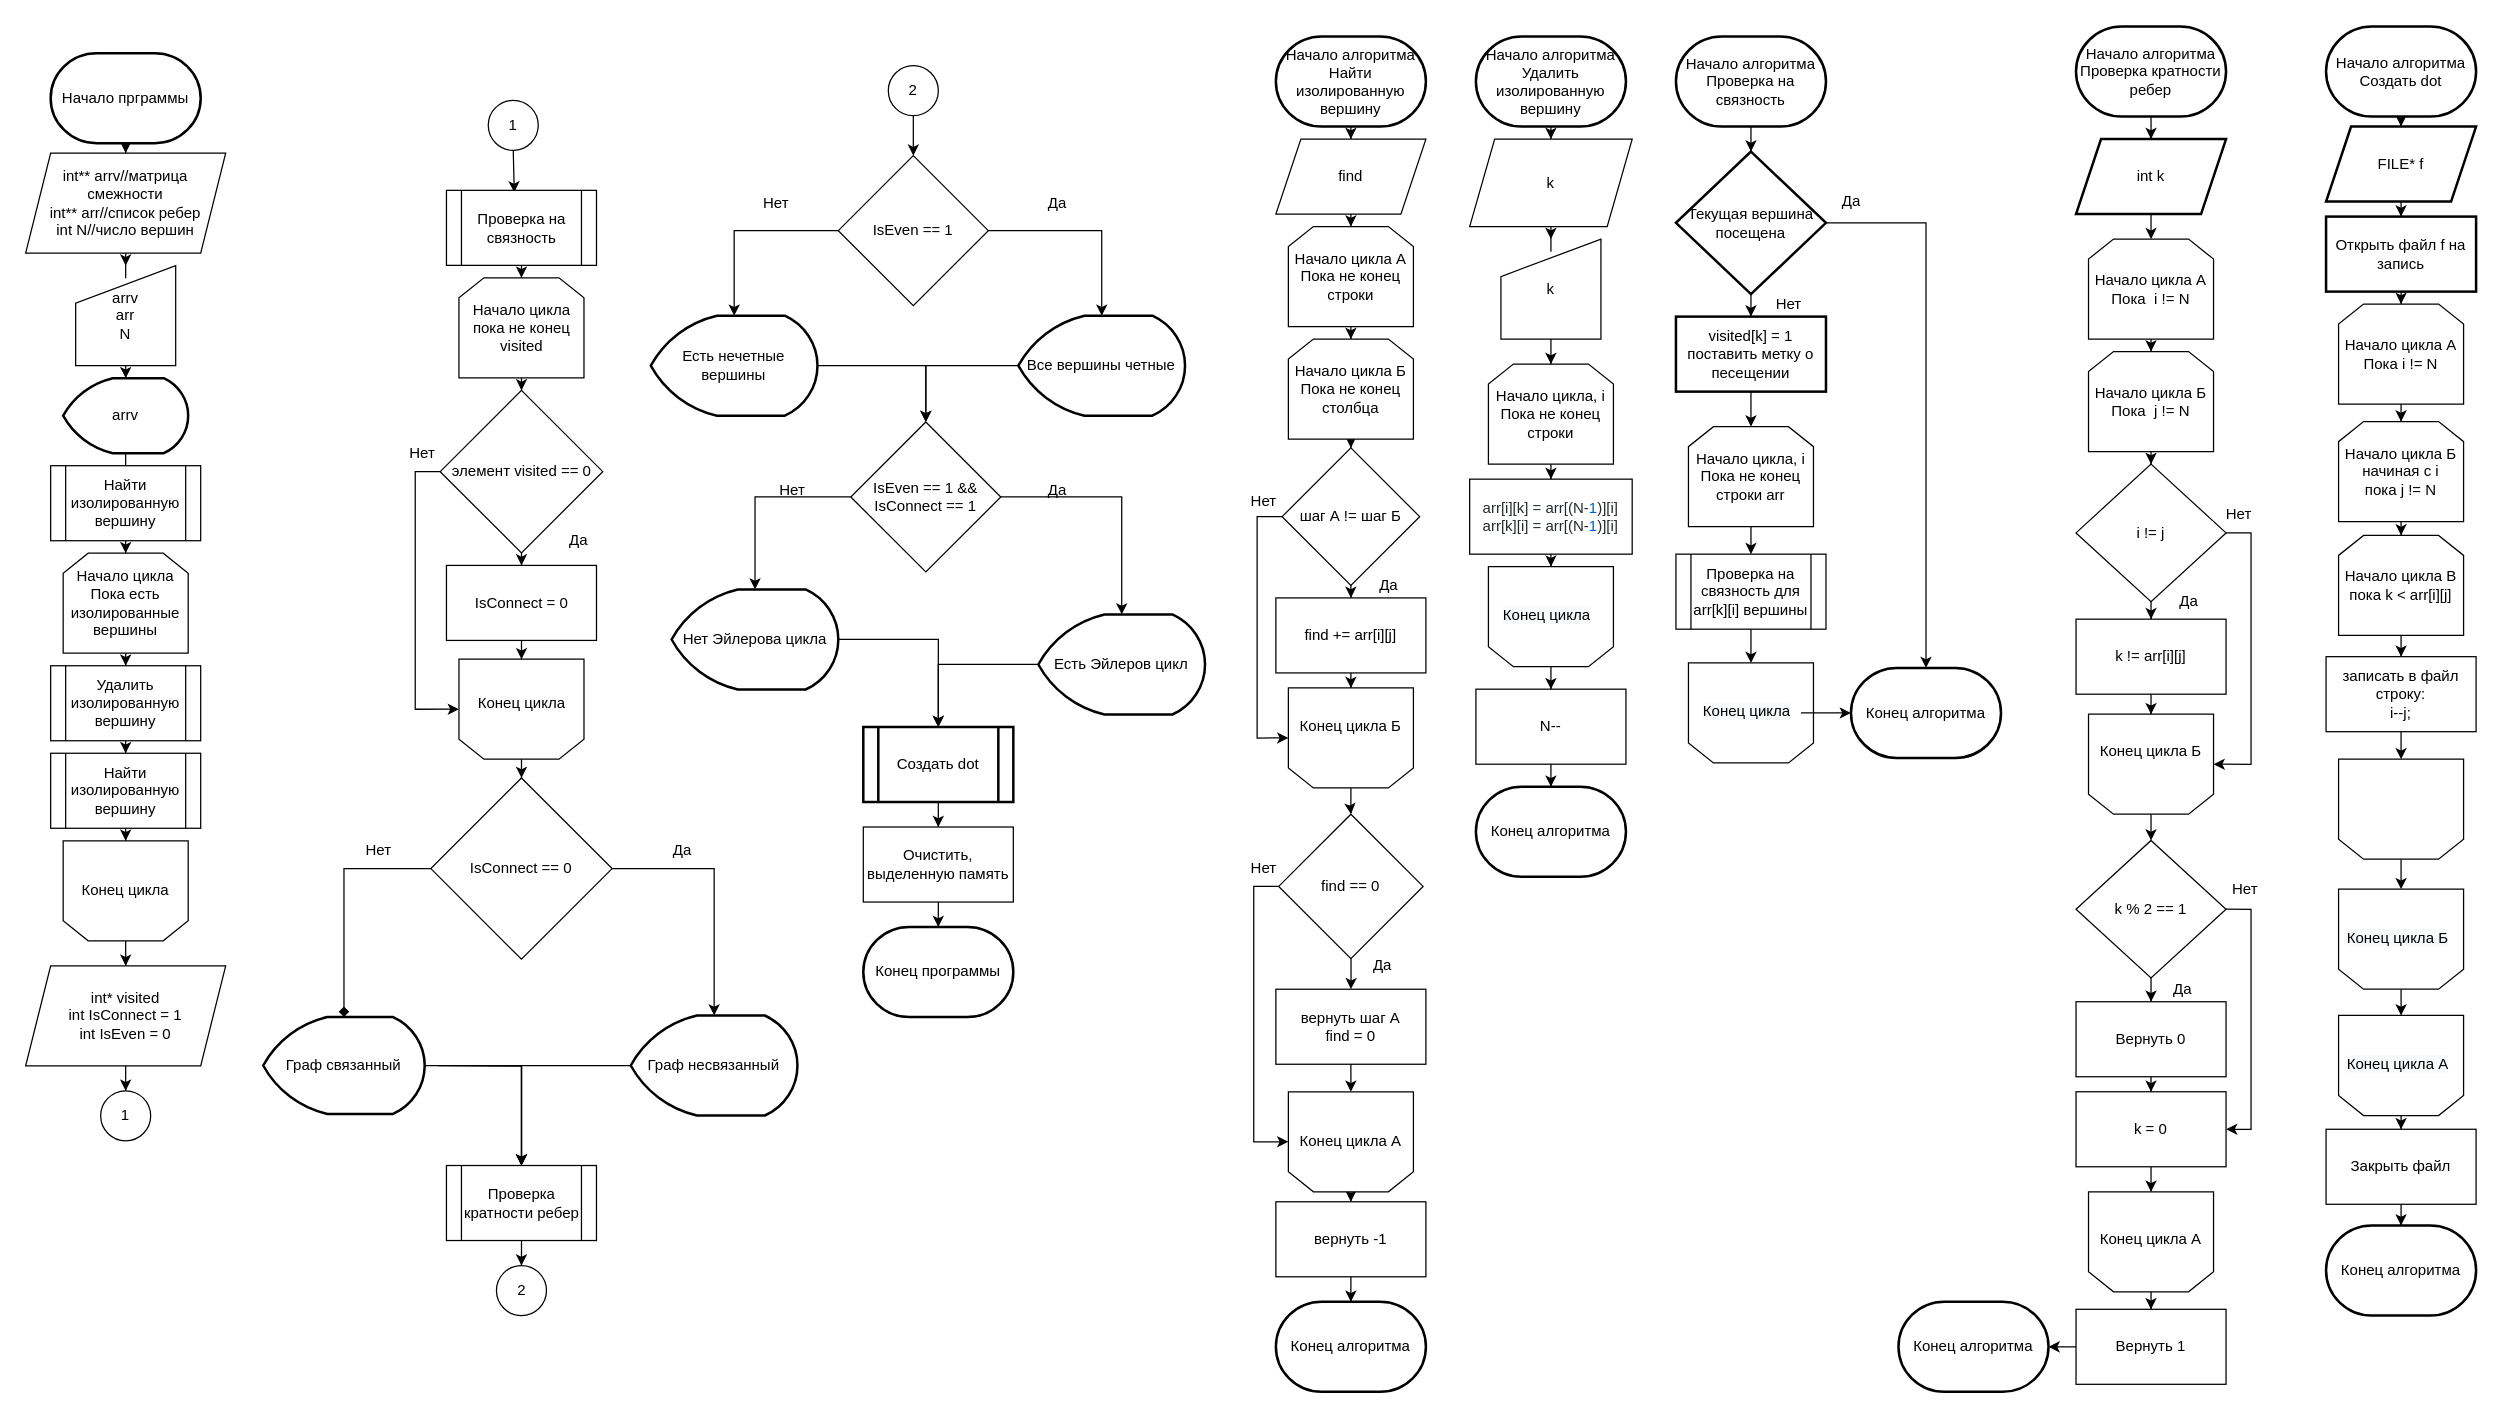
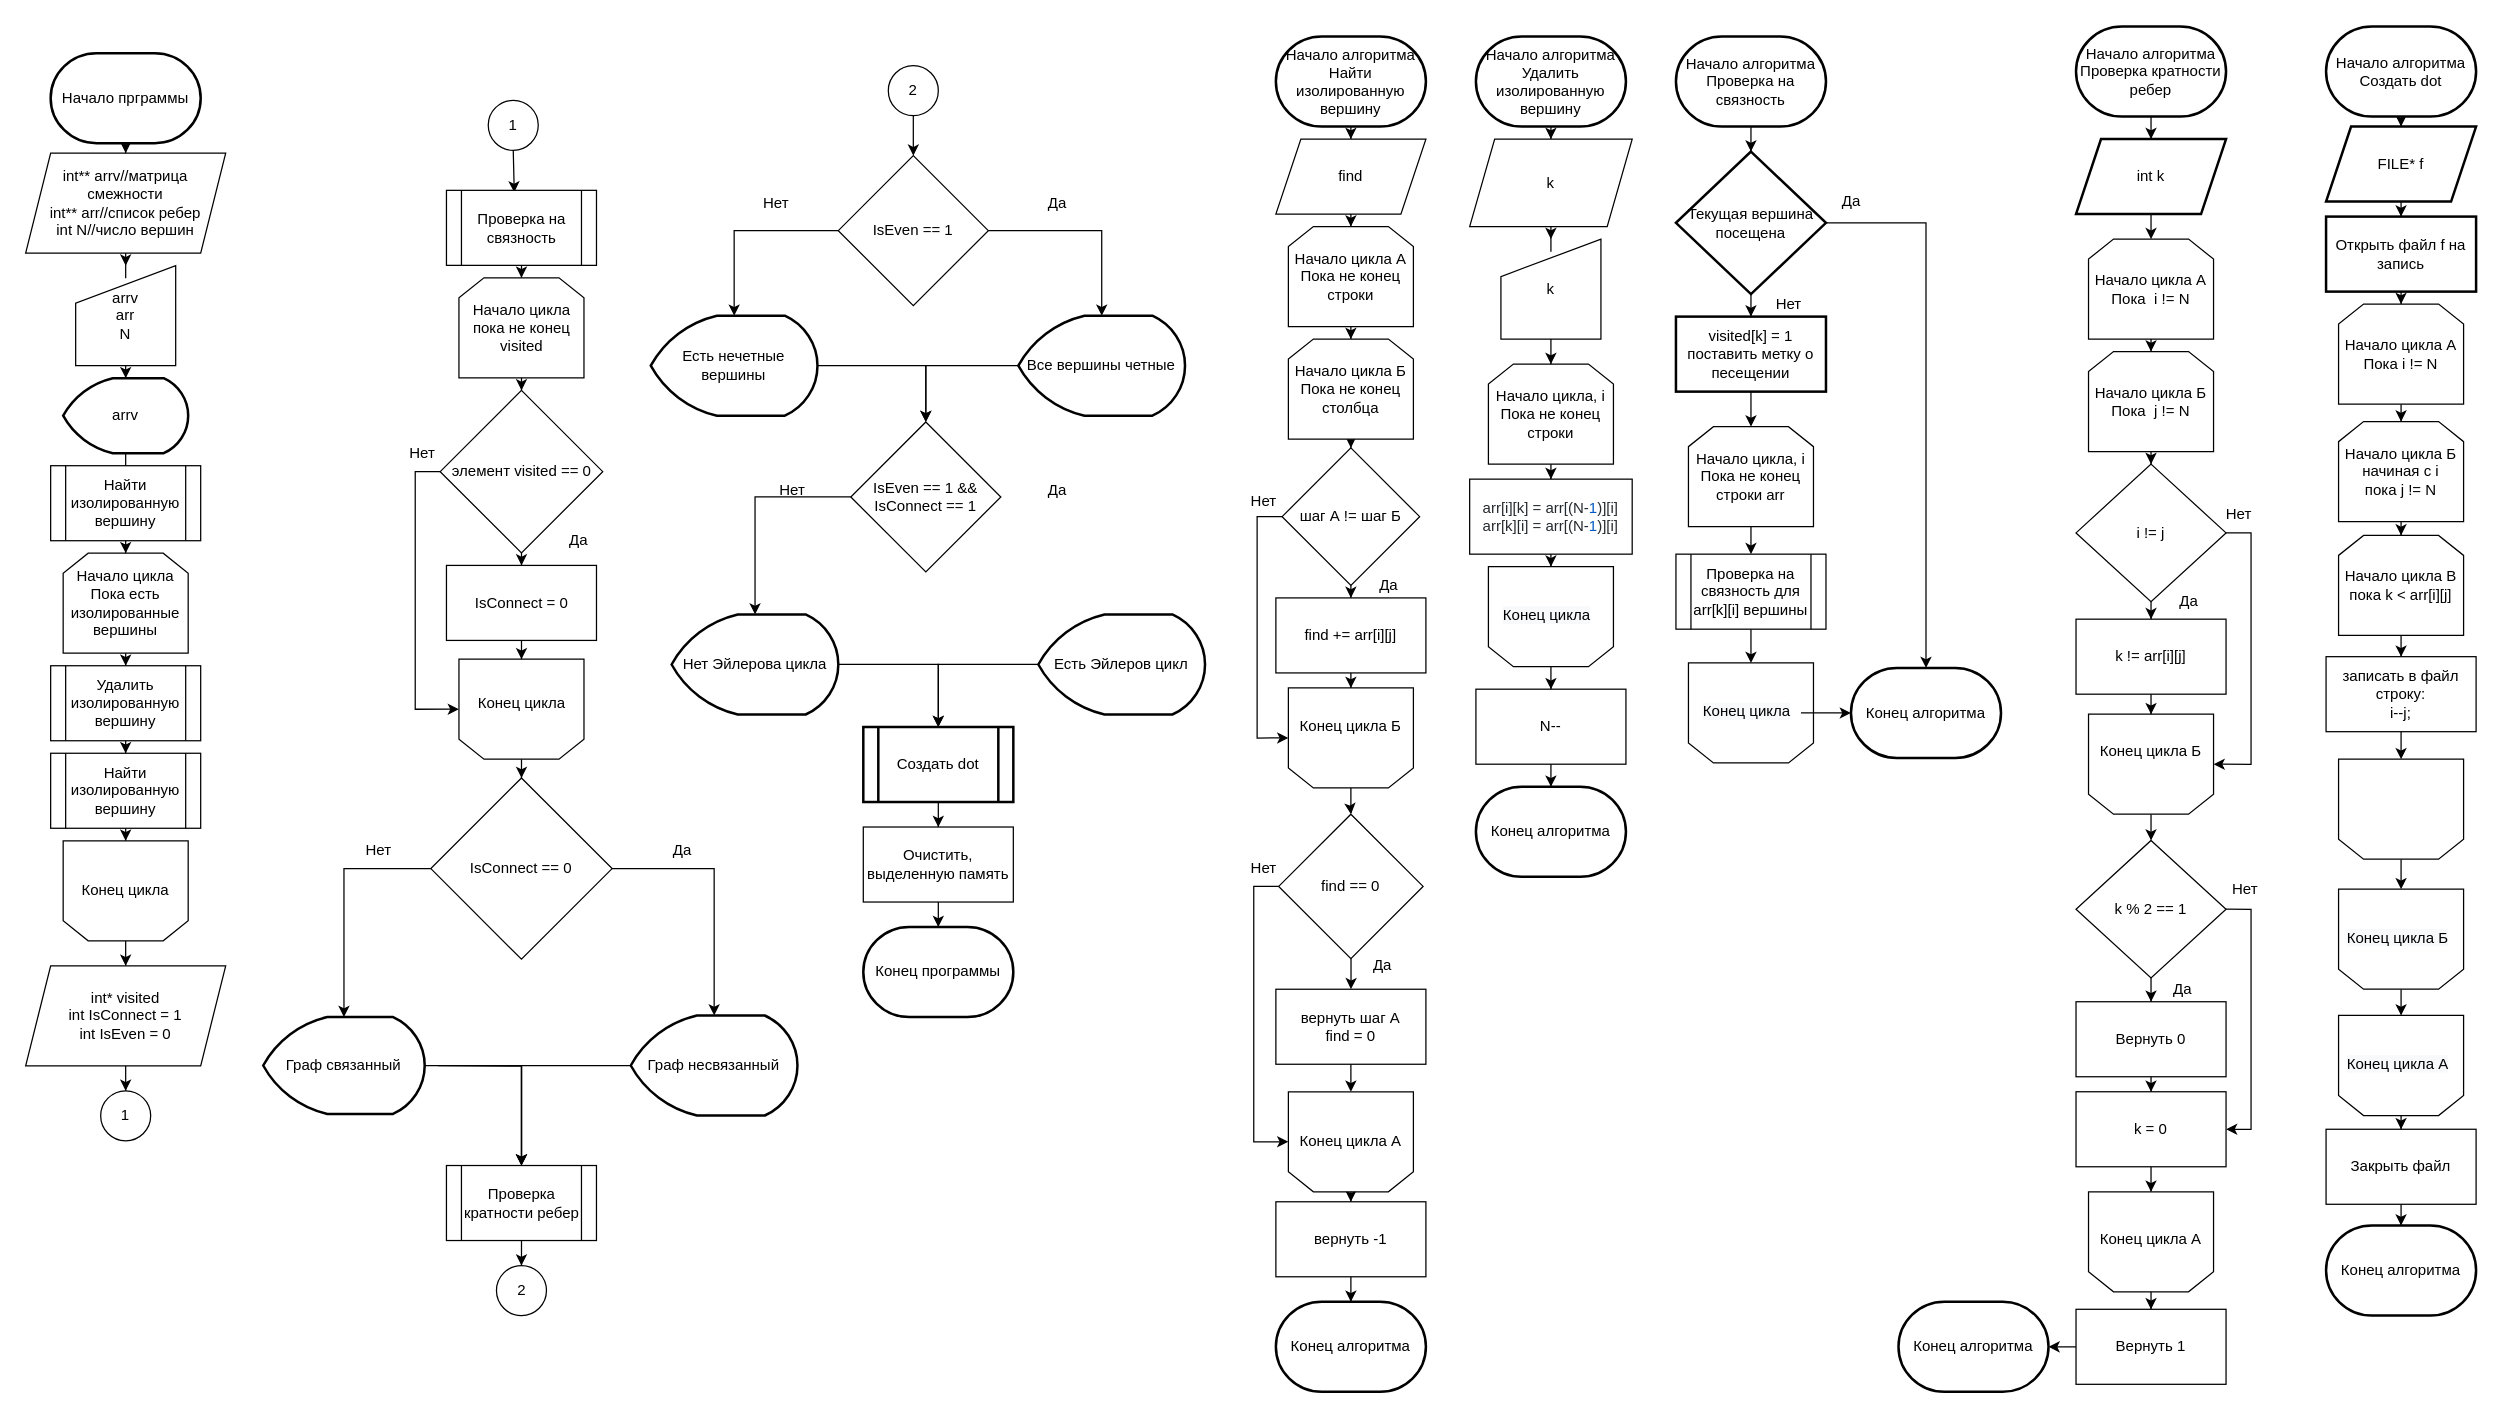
(1115, 497) -> none
(755, 639) -> (755, 664)
(344, 1006) -> (344, 1007)
